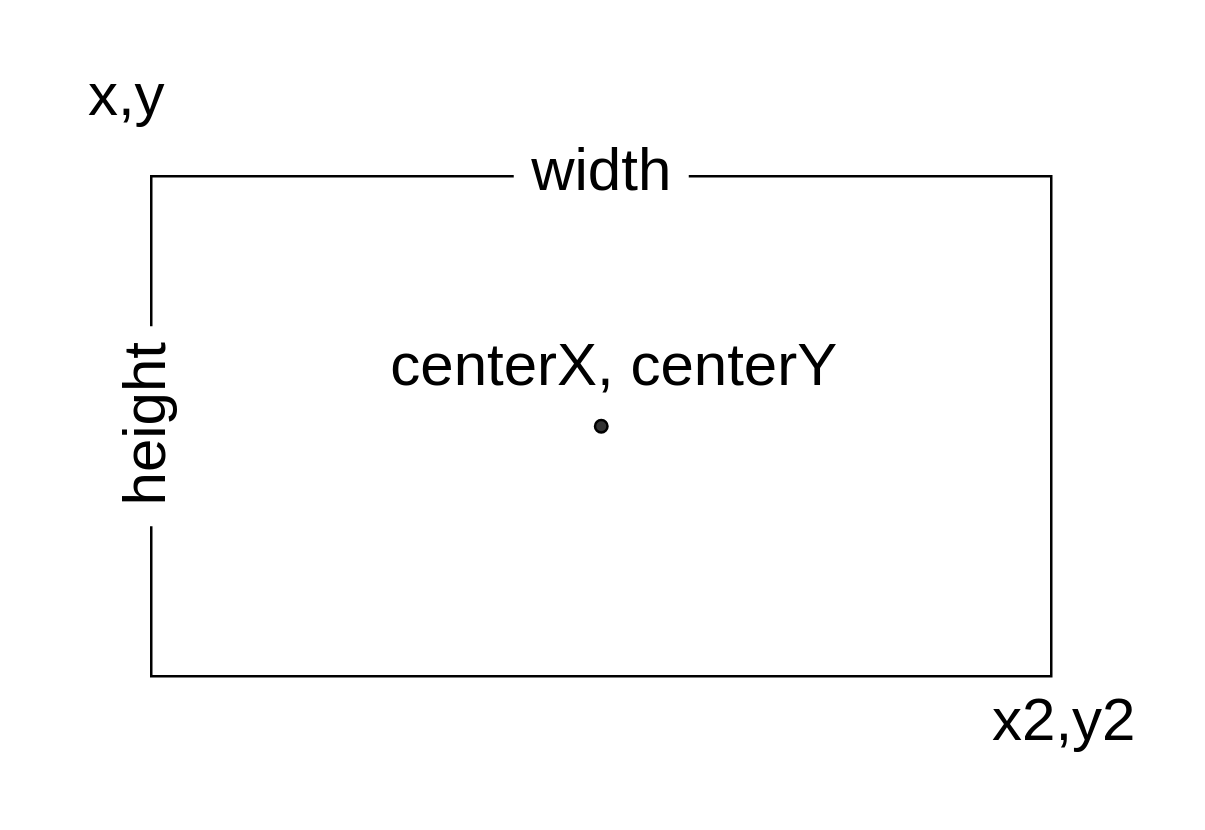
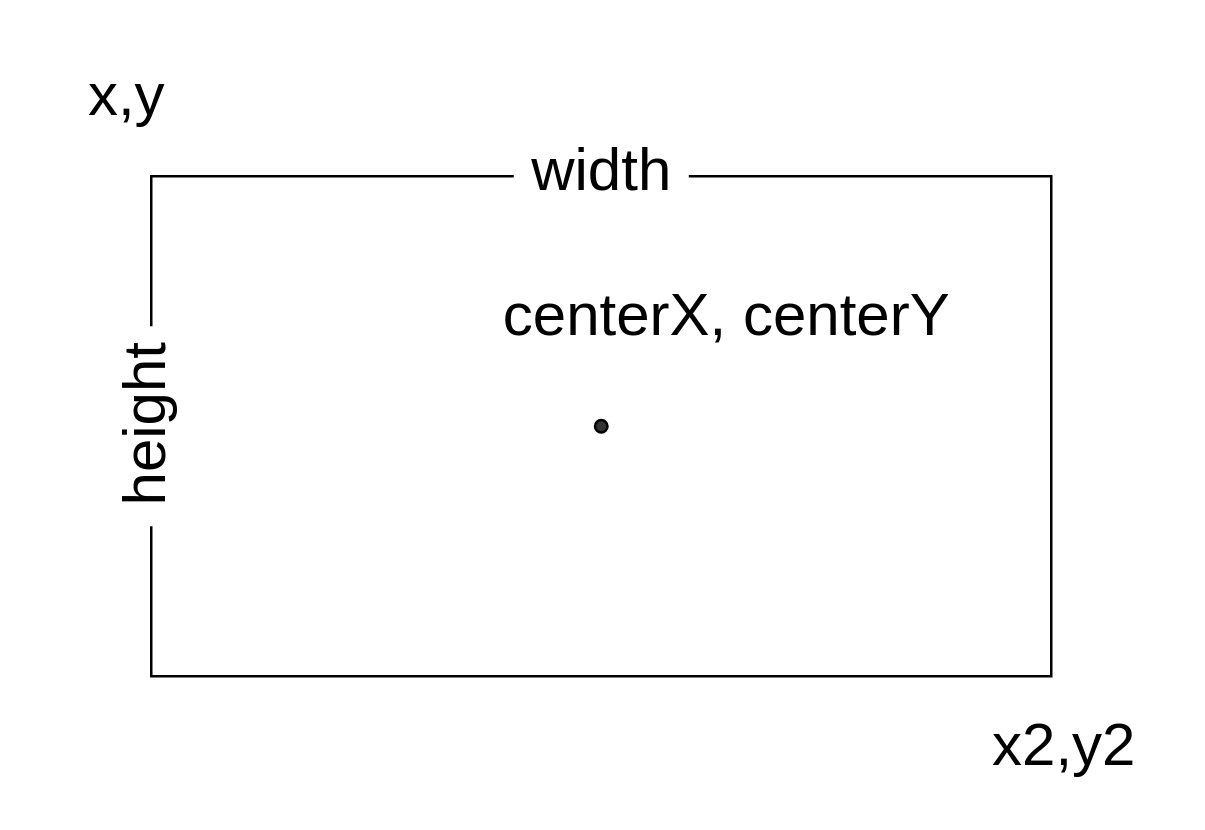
(614, 370) -> (726, 320)
(1064, 726) -> (1064, 751)
